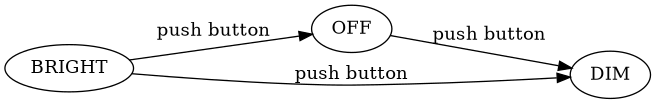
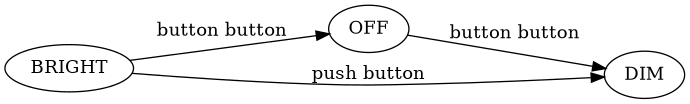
(214, 31) -> (222, 31)
(490, 35) -> (515, 33)
